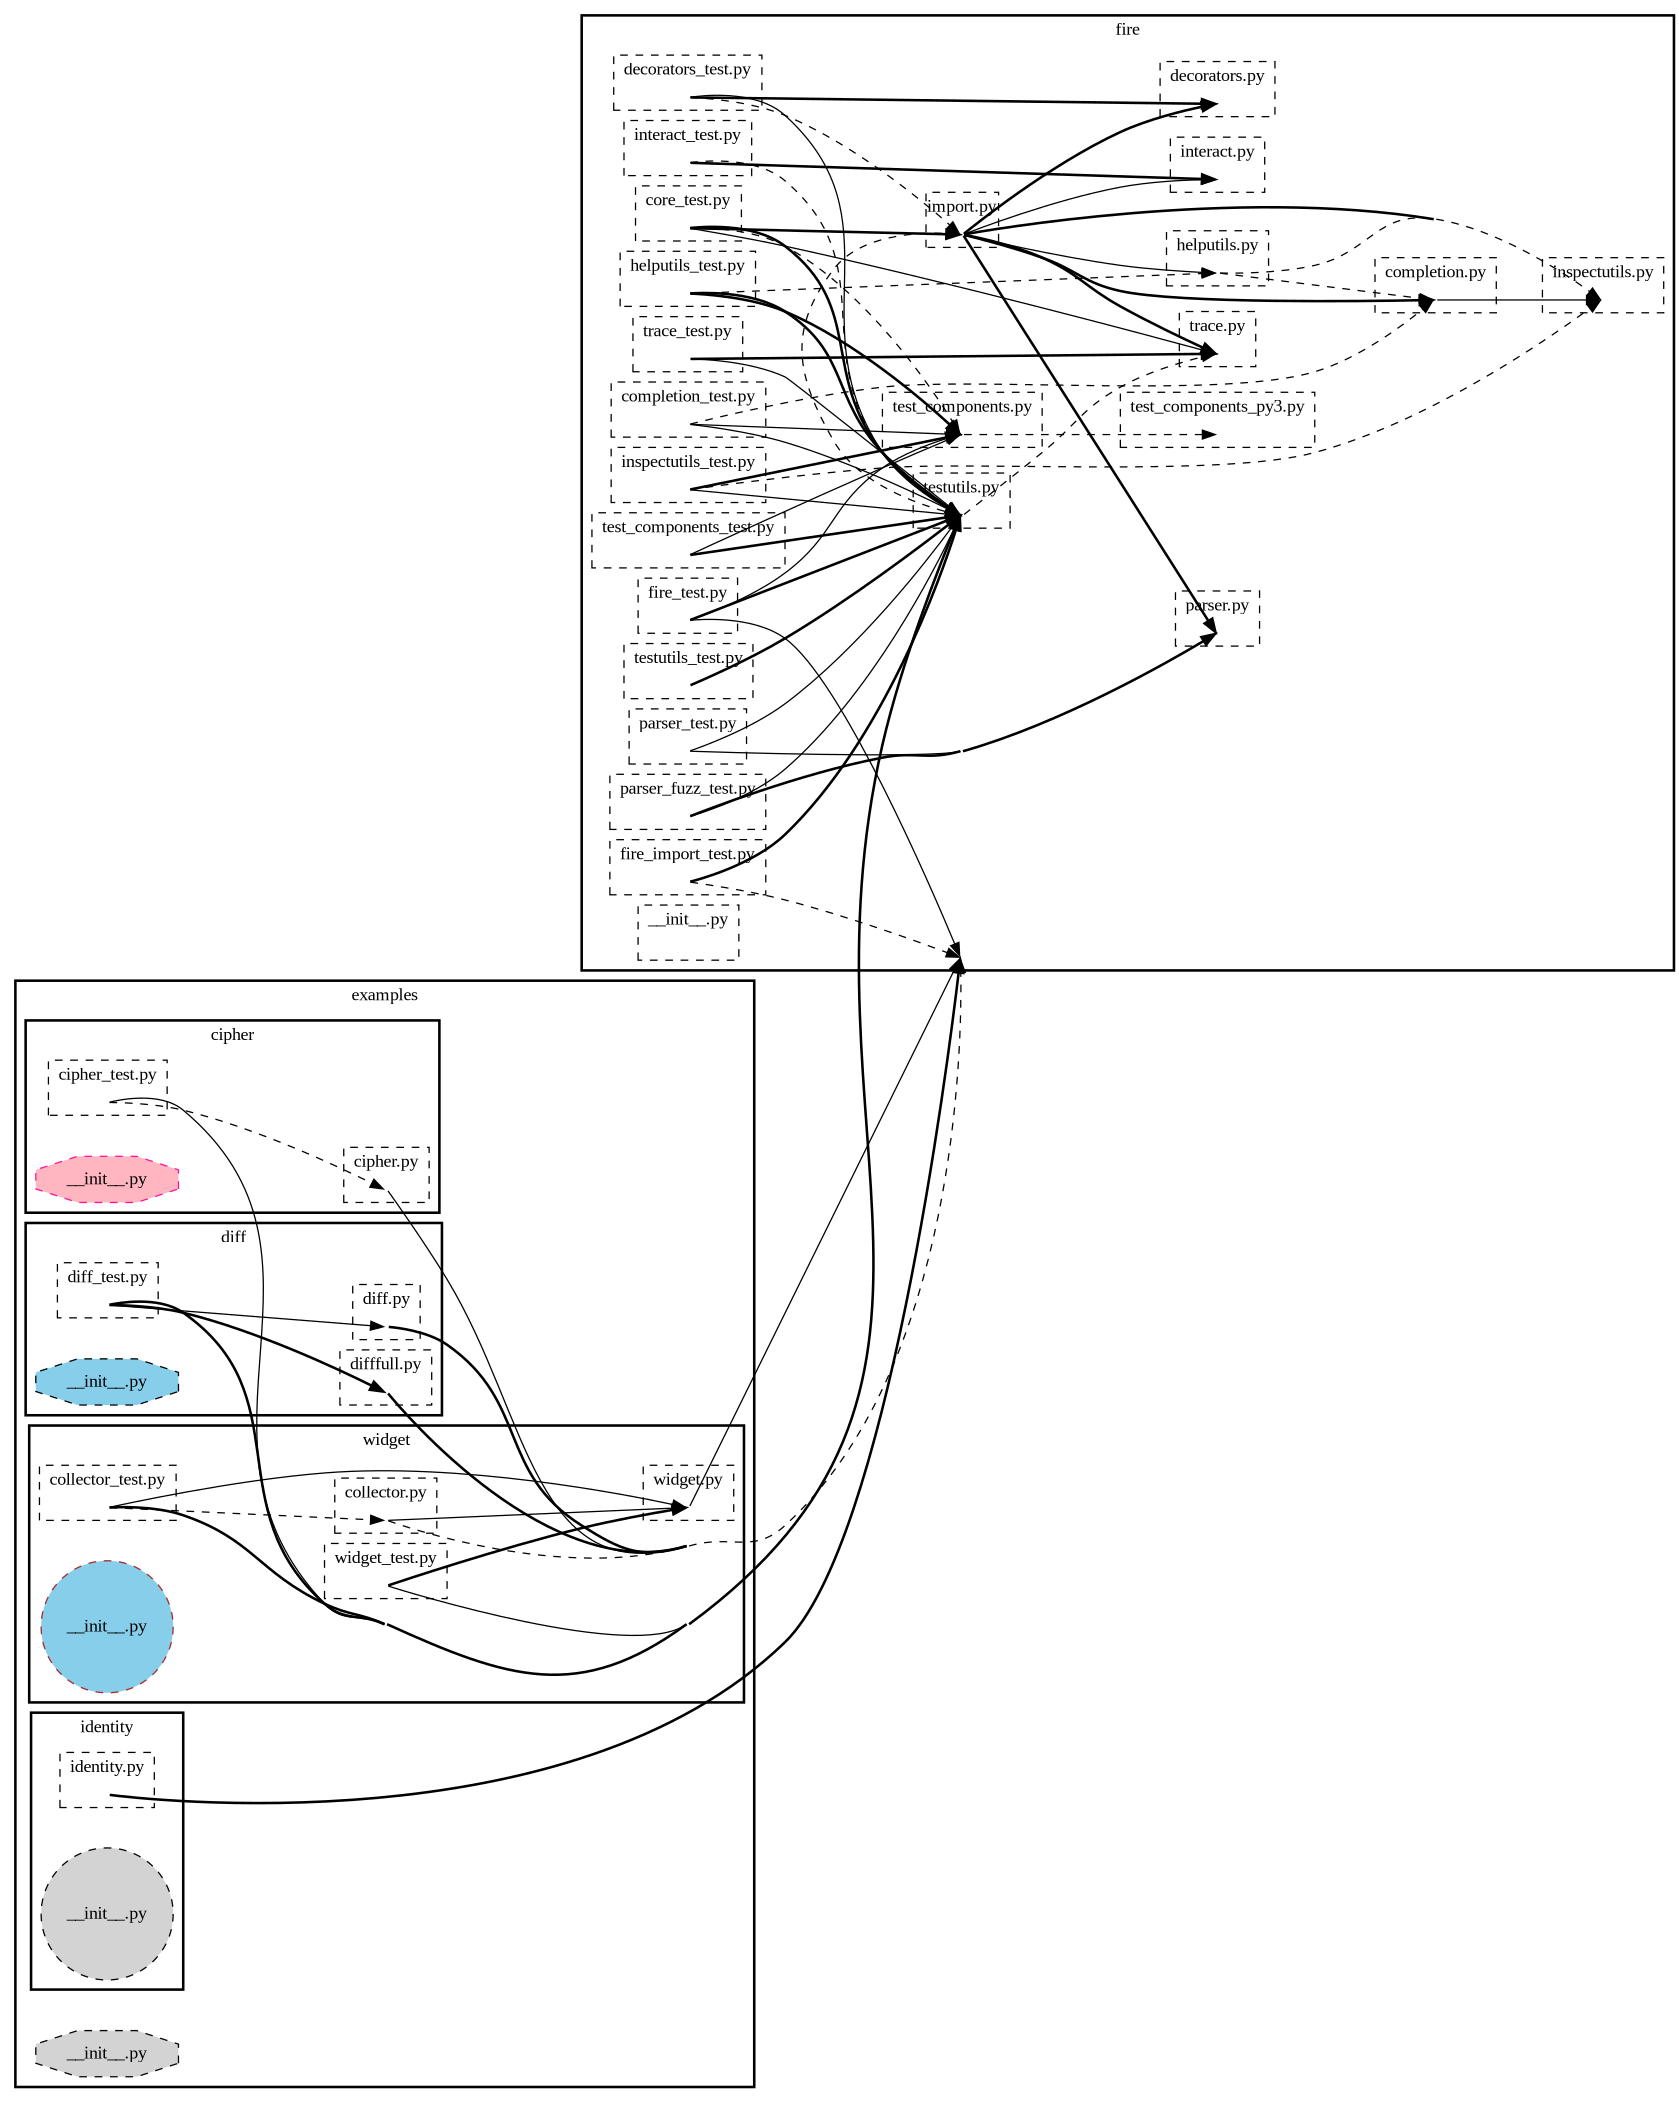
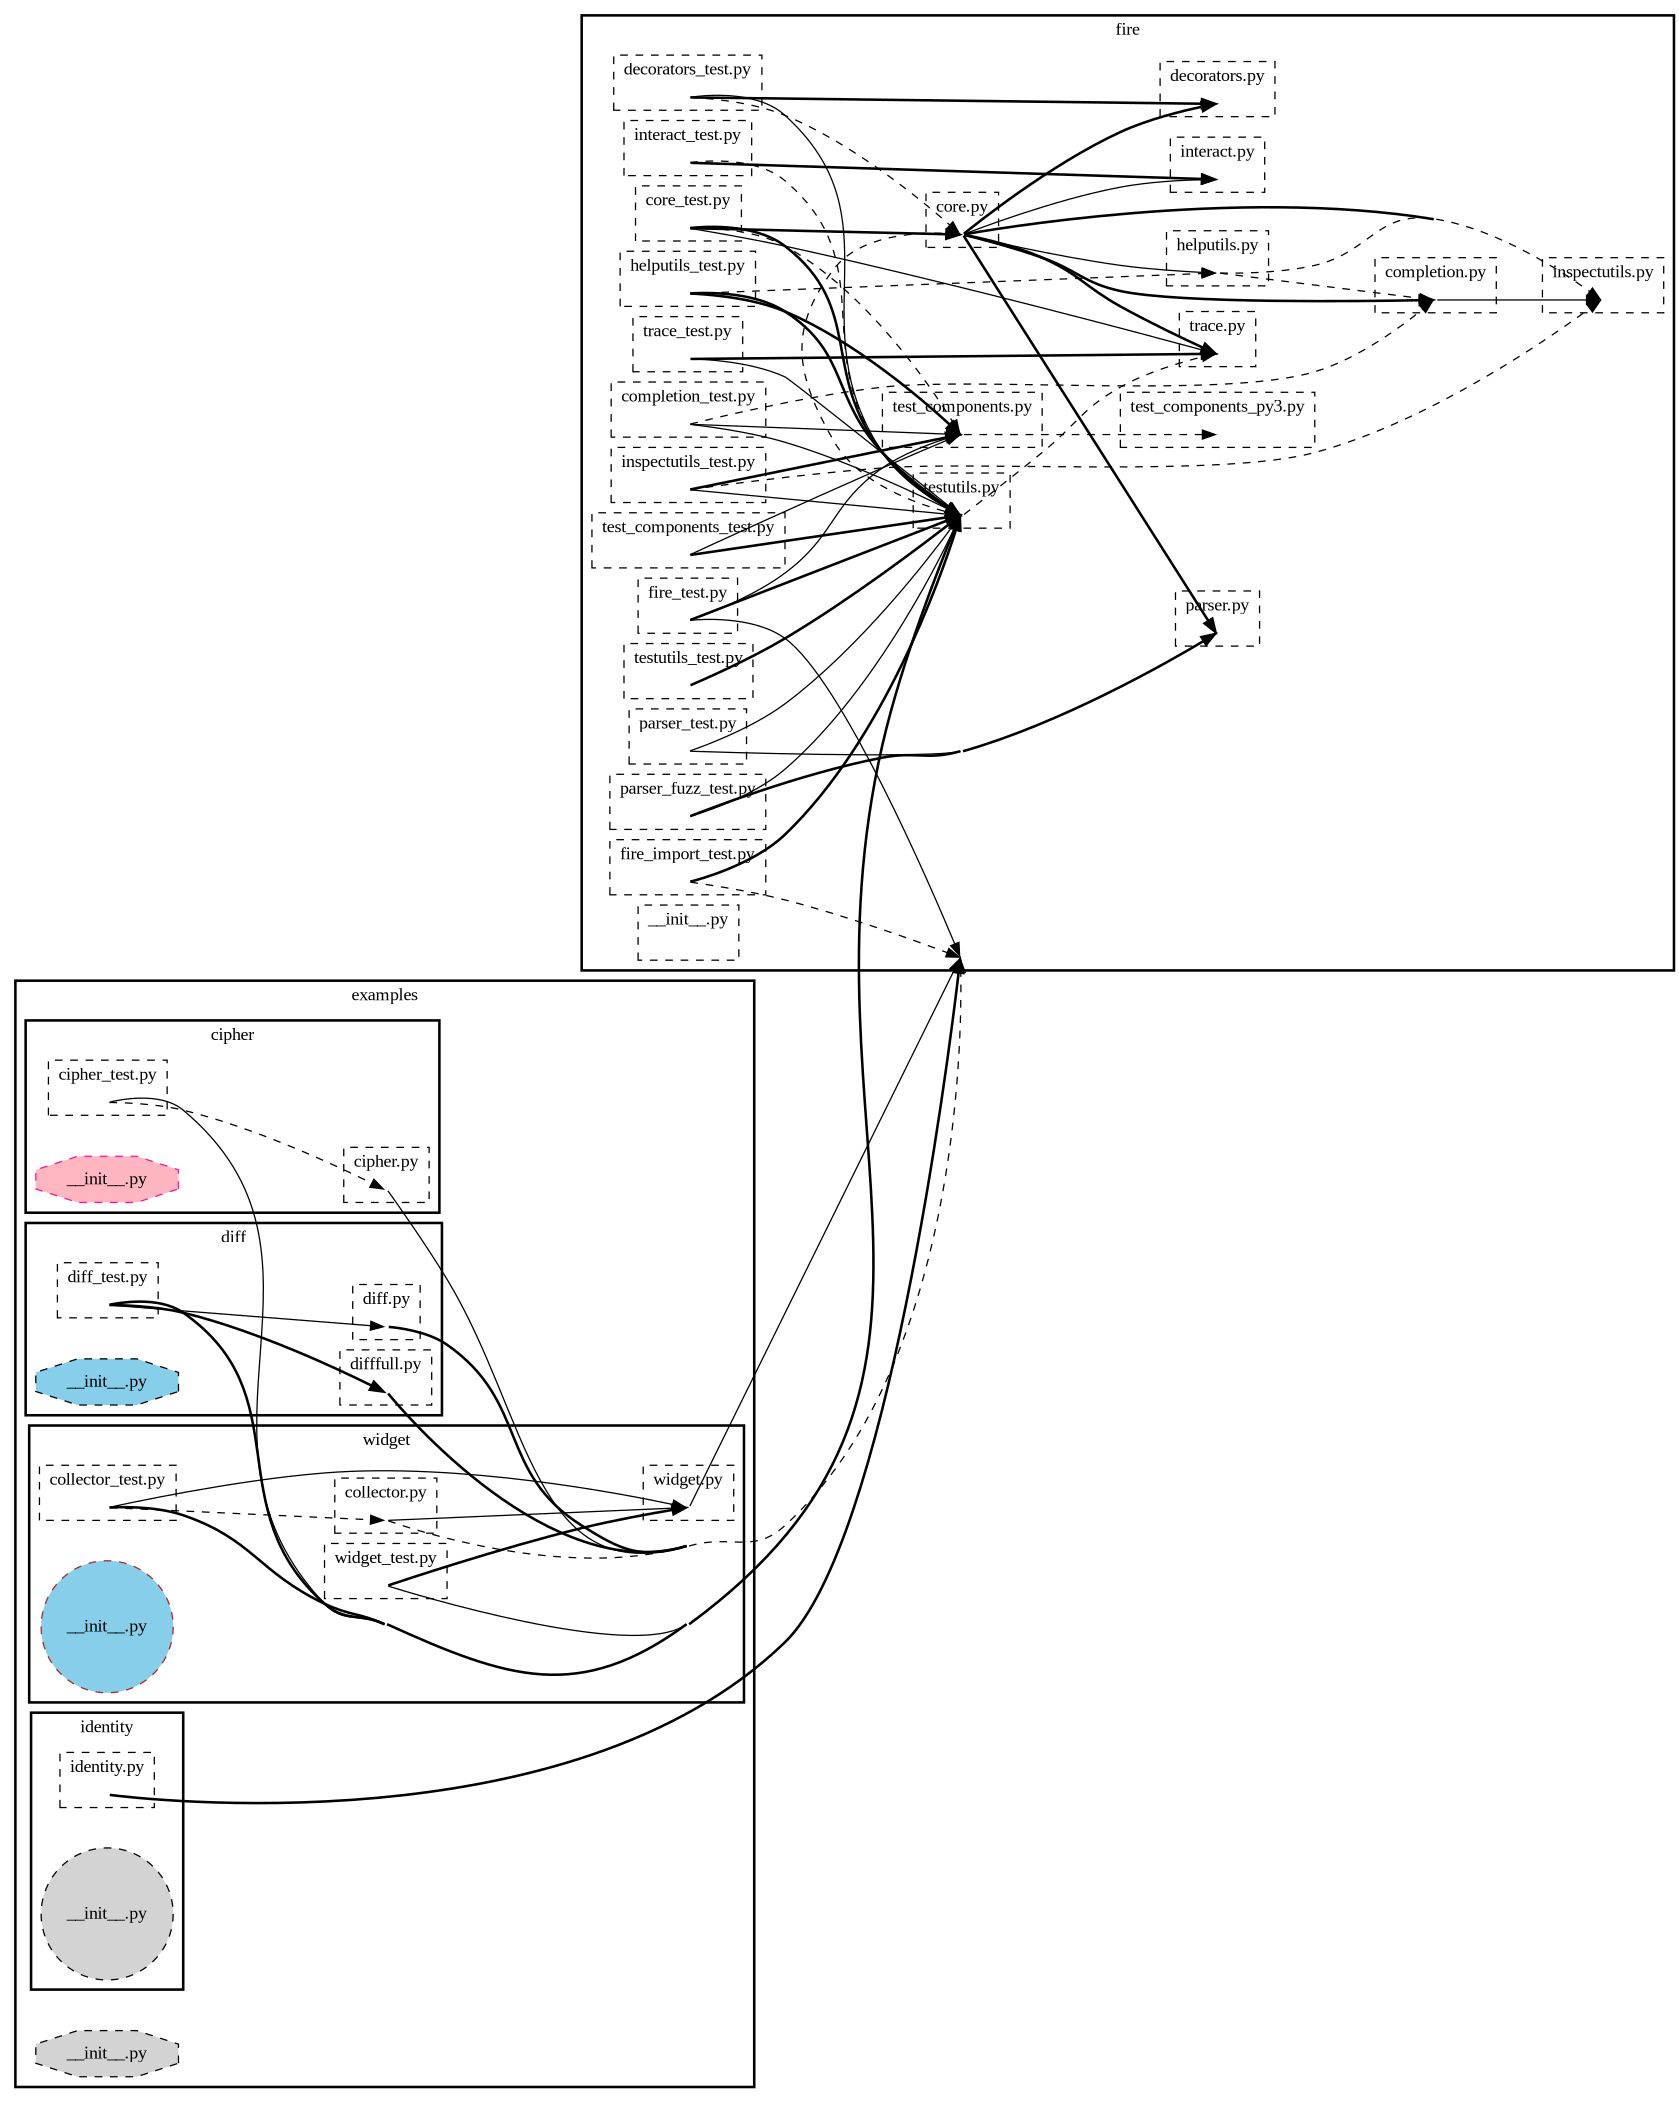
(962, 207) -> (962, 207)
